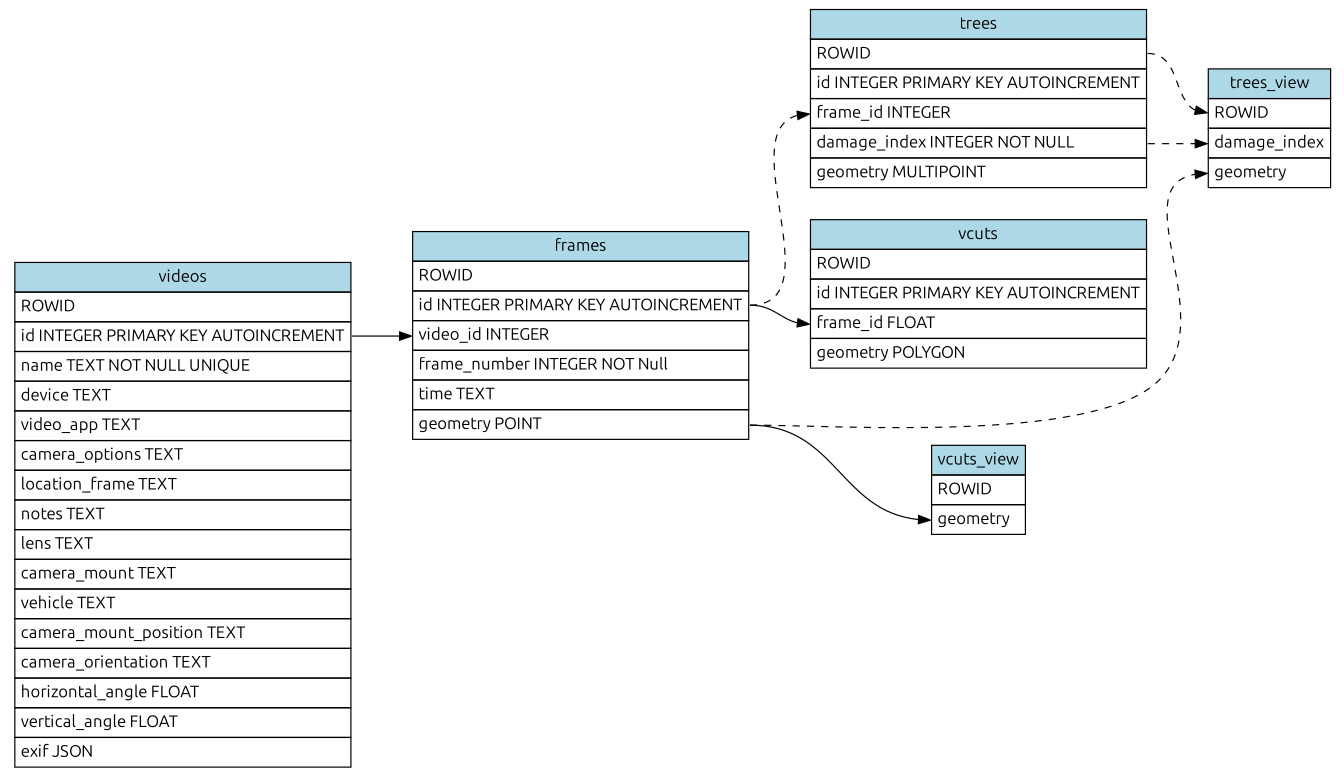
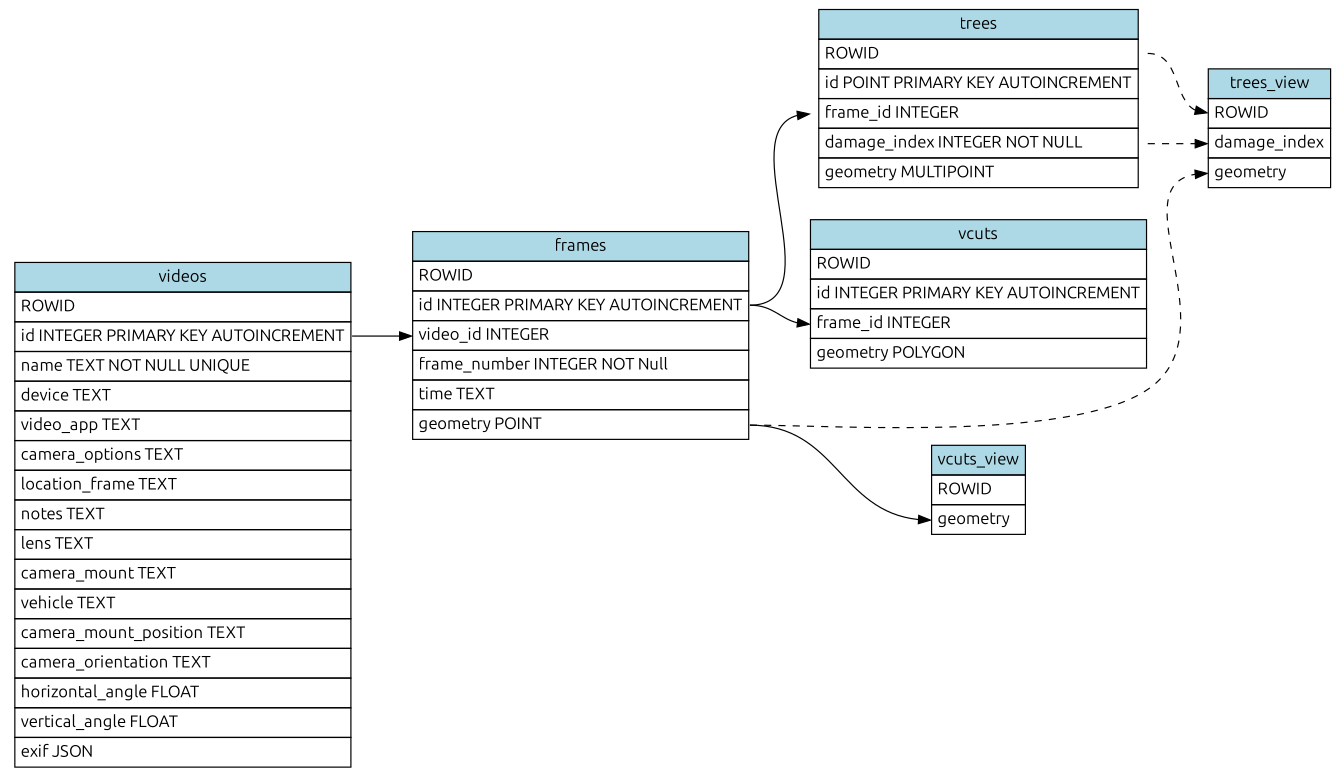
(978, 83) -> (978, 83)
(781, 215) -> (781, 215)
(876, 323) -> (884, 323)
